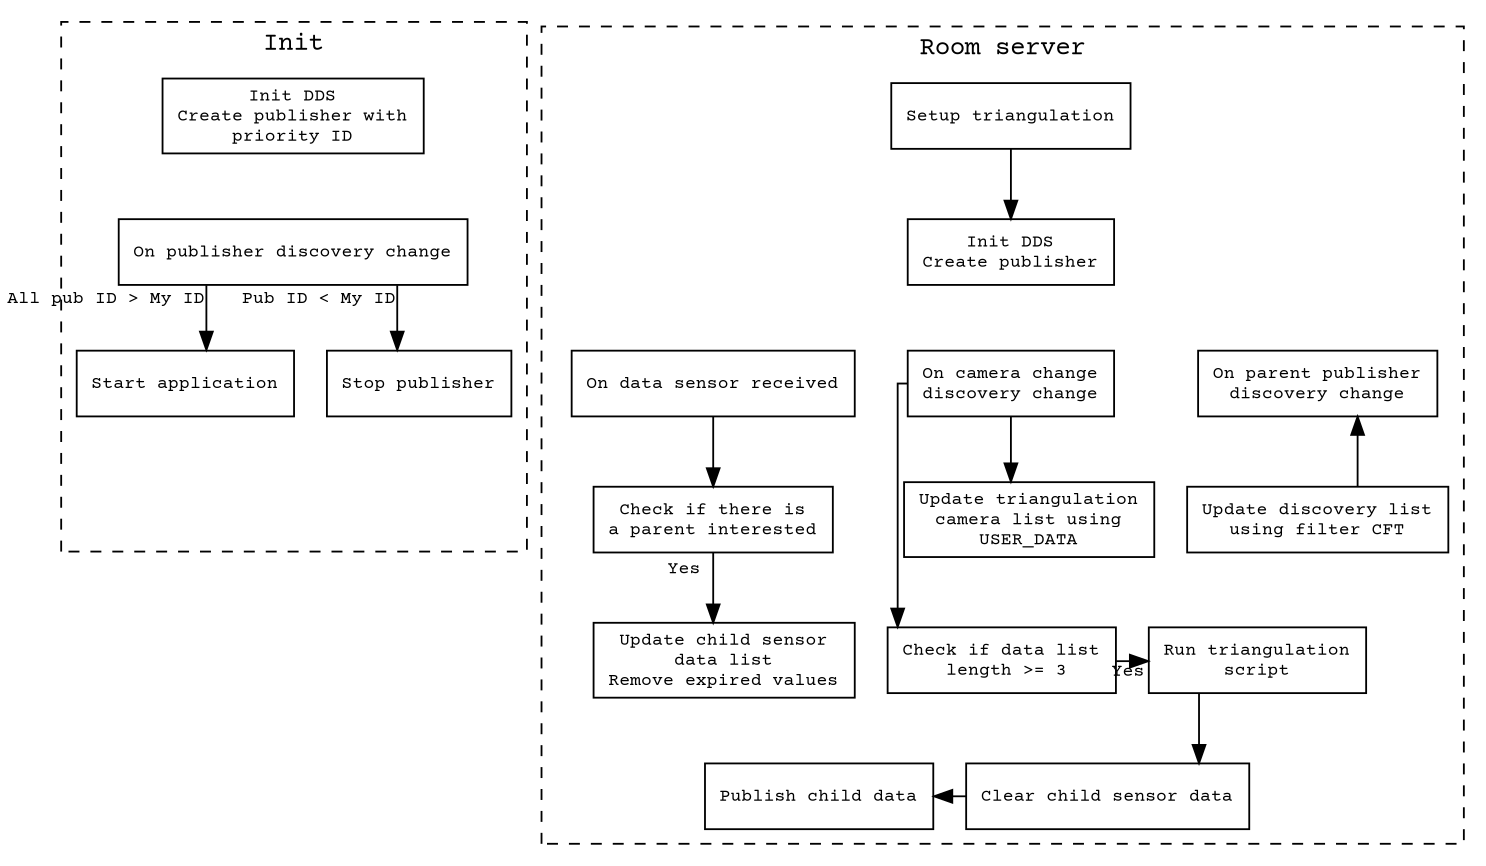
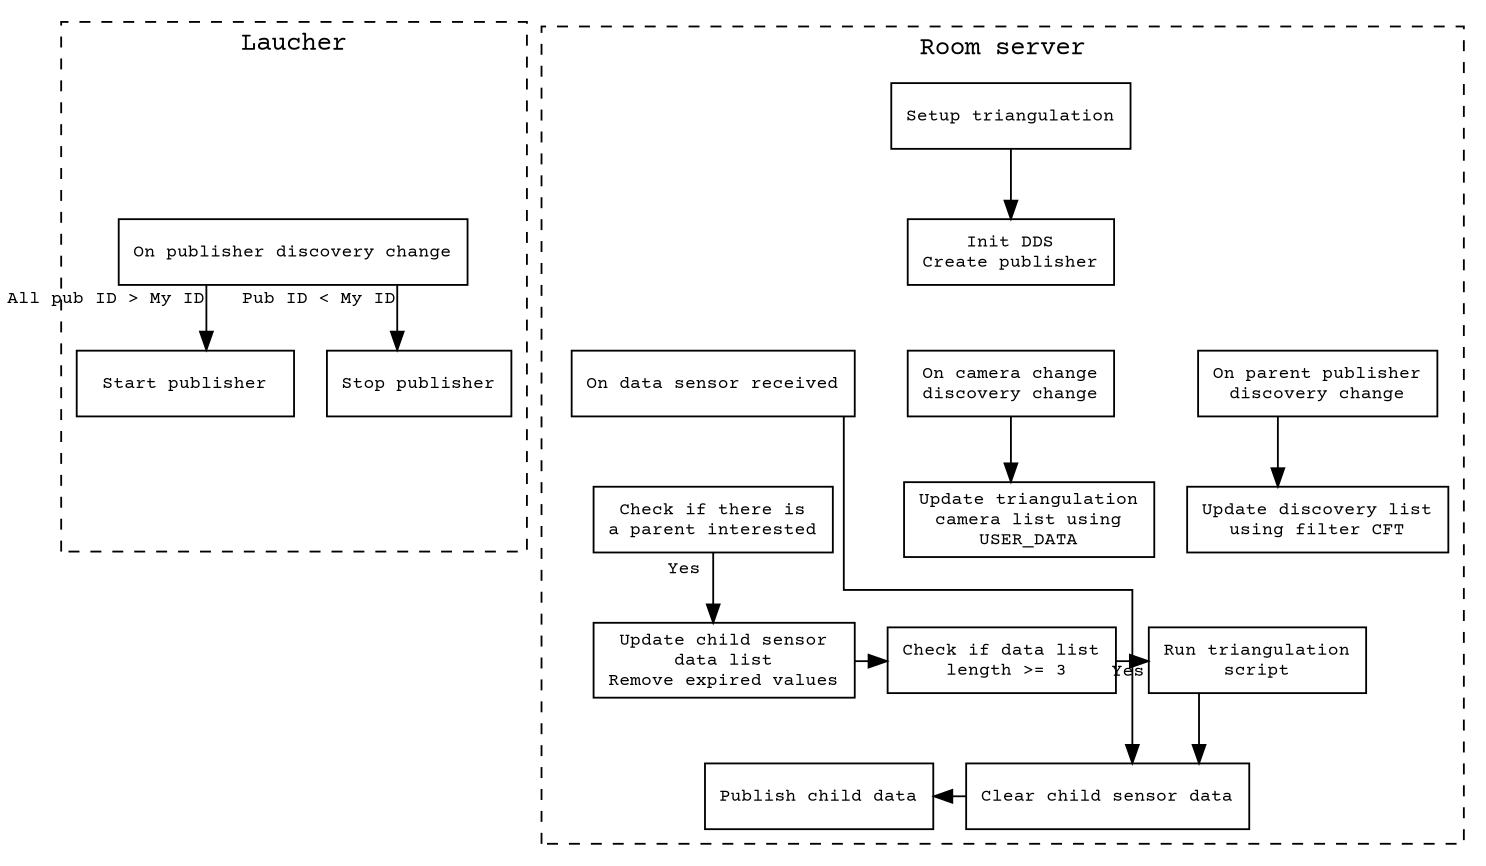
(294, 43) -> (294, 43)
(293, 116) -> none
(185, 384) -> (185, 384)
(713, 442) -> (979, 590)
(1358, 461) -> (1278, 442)
(898, 491) -> (862, 661)
